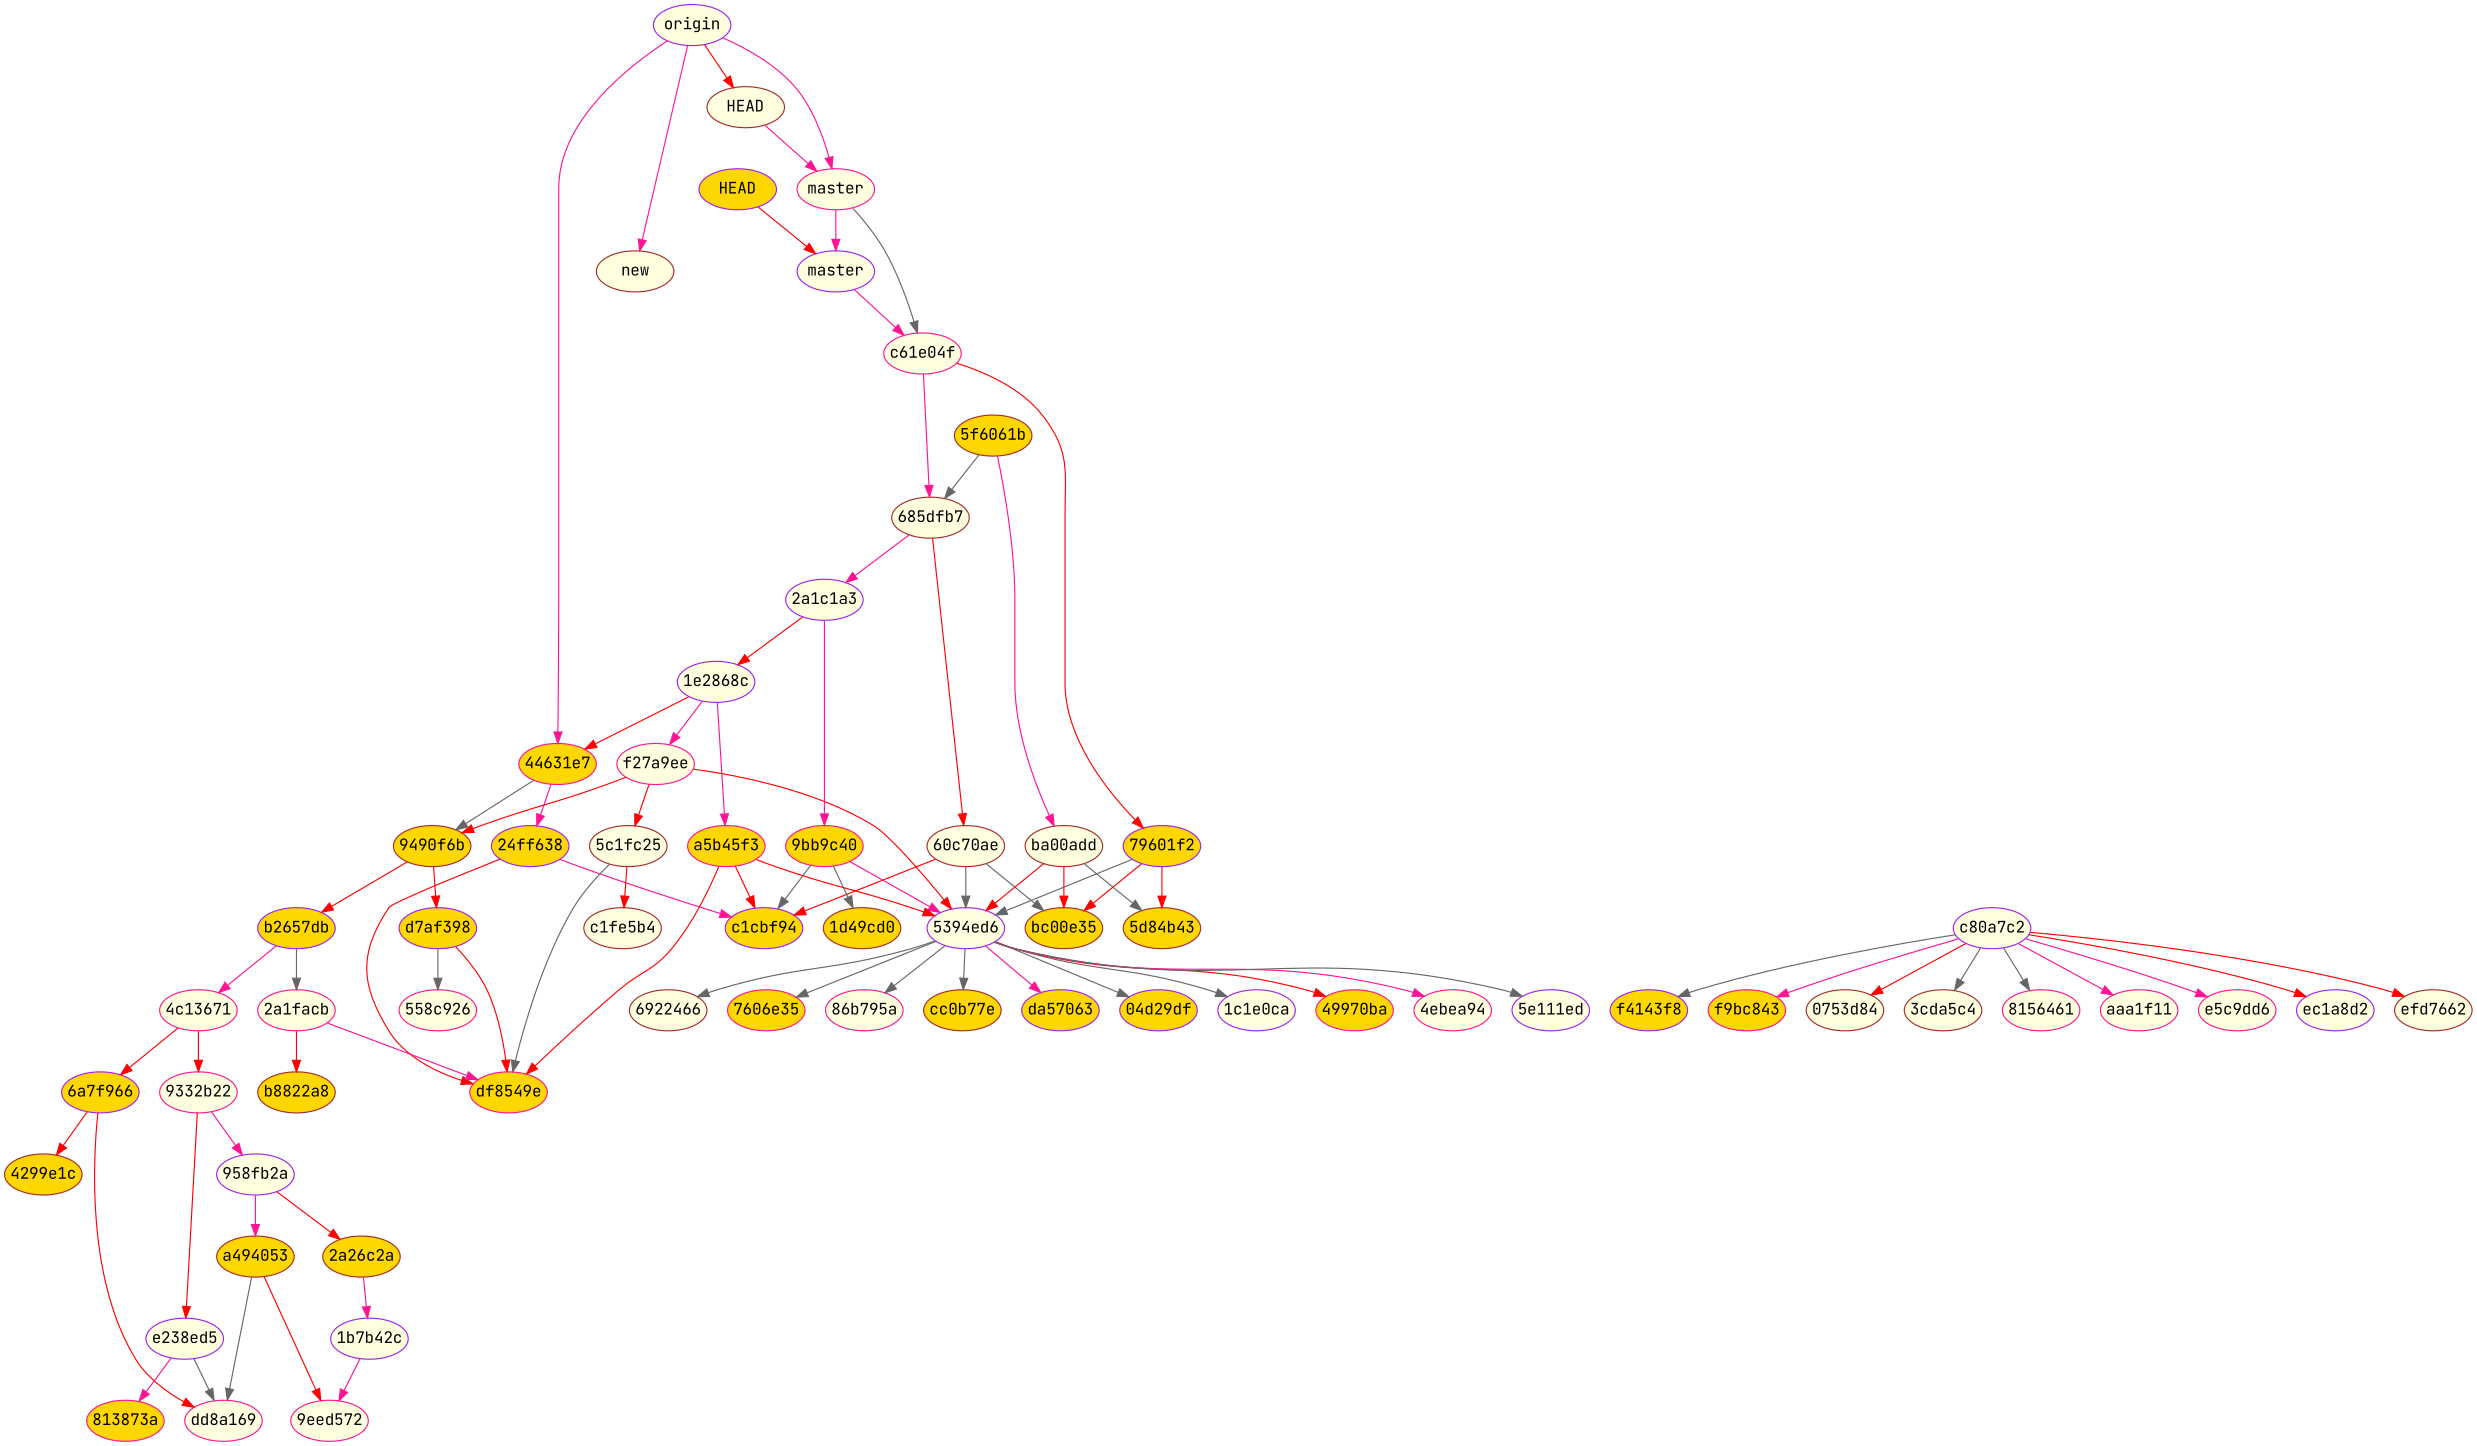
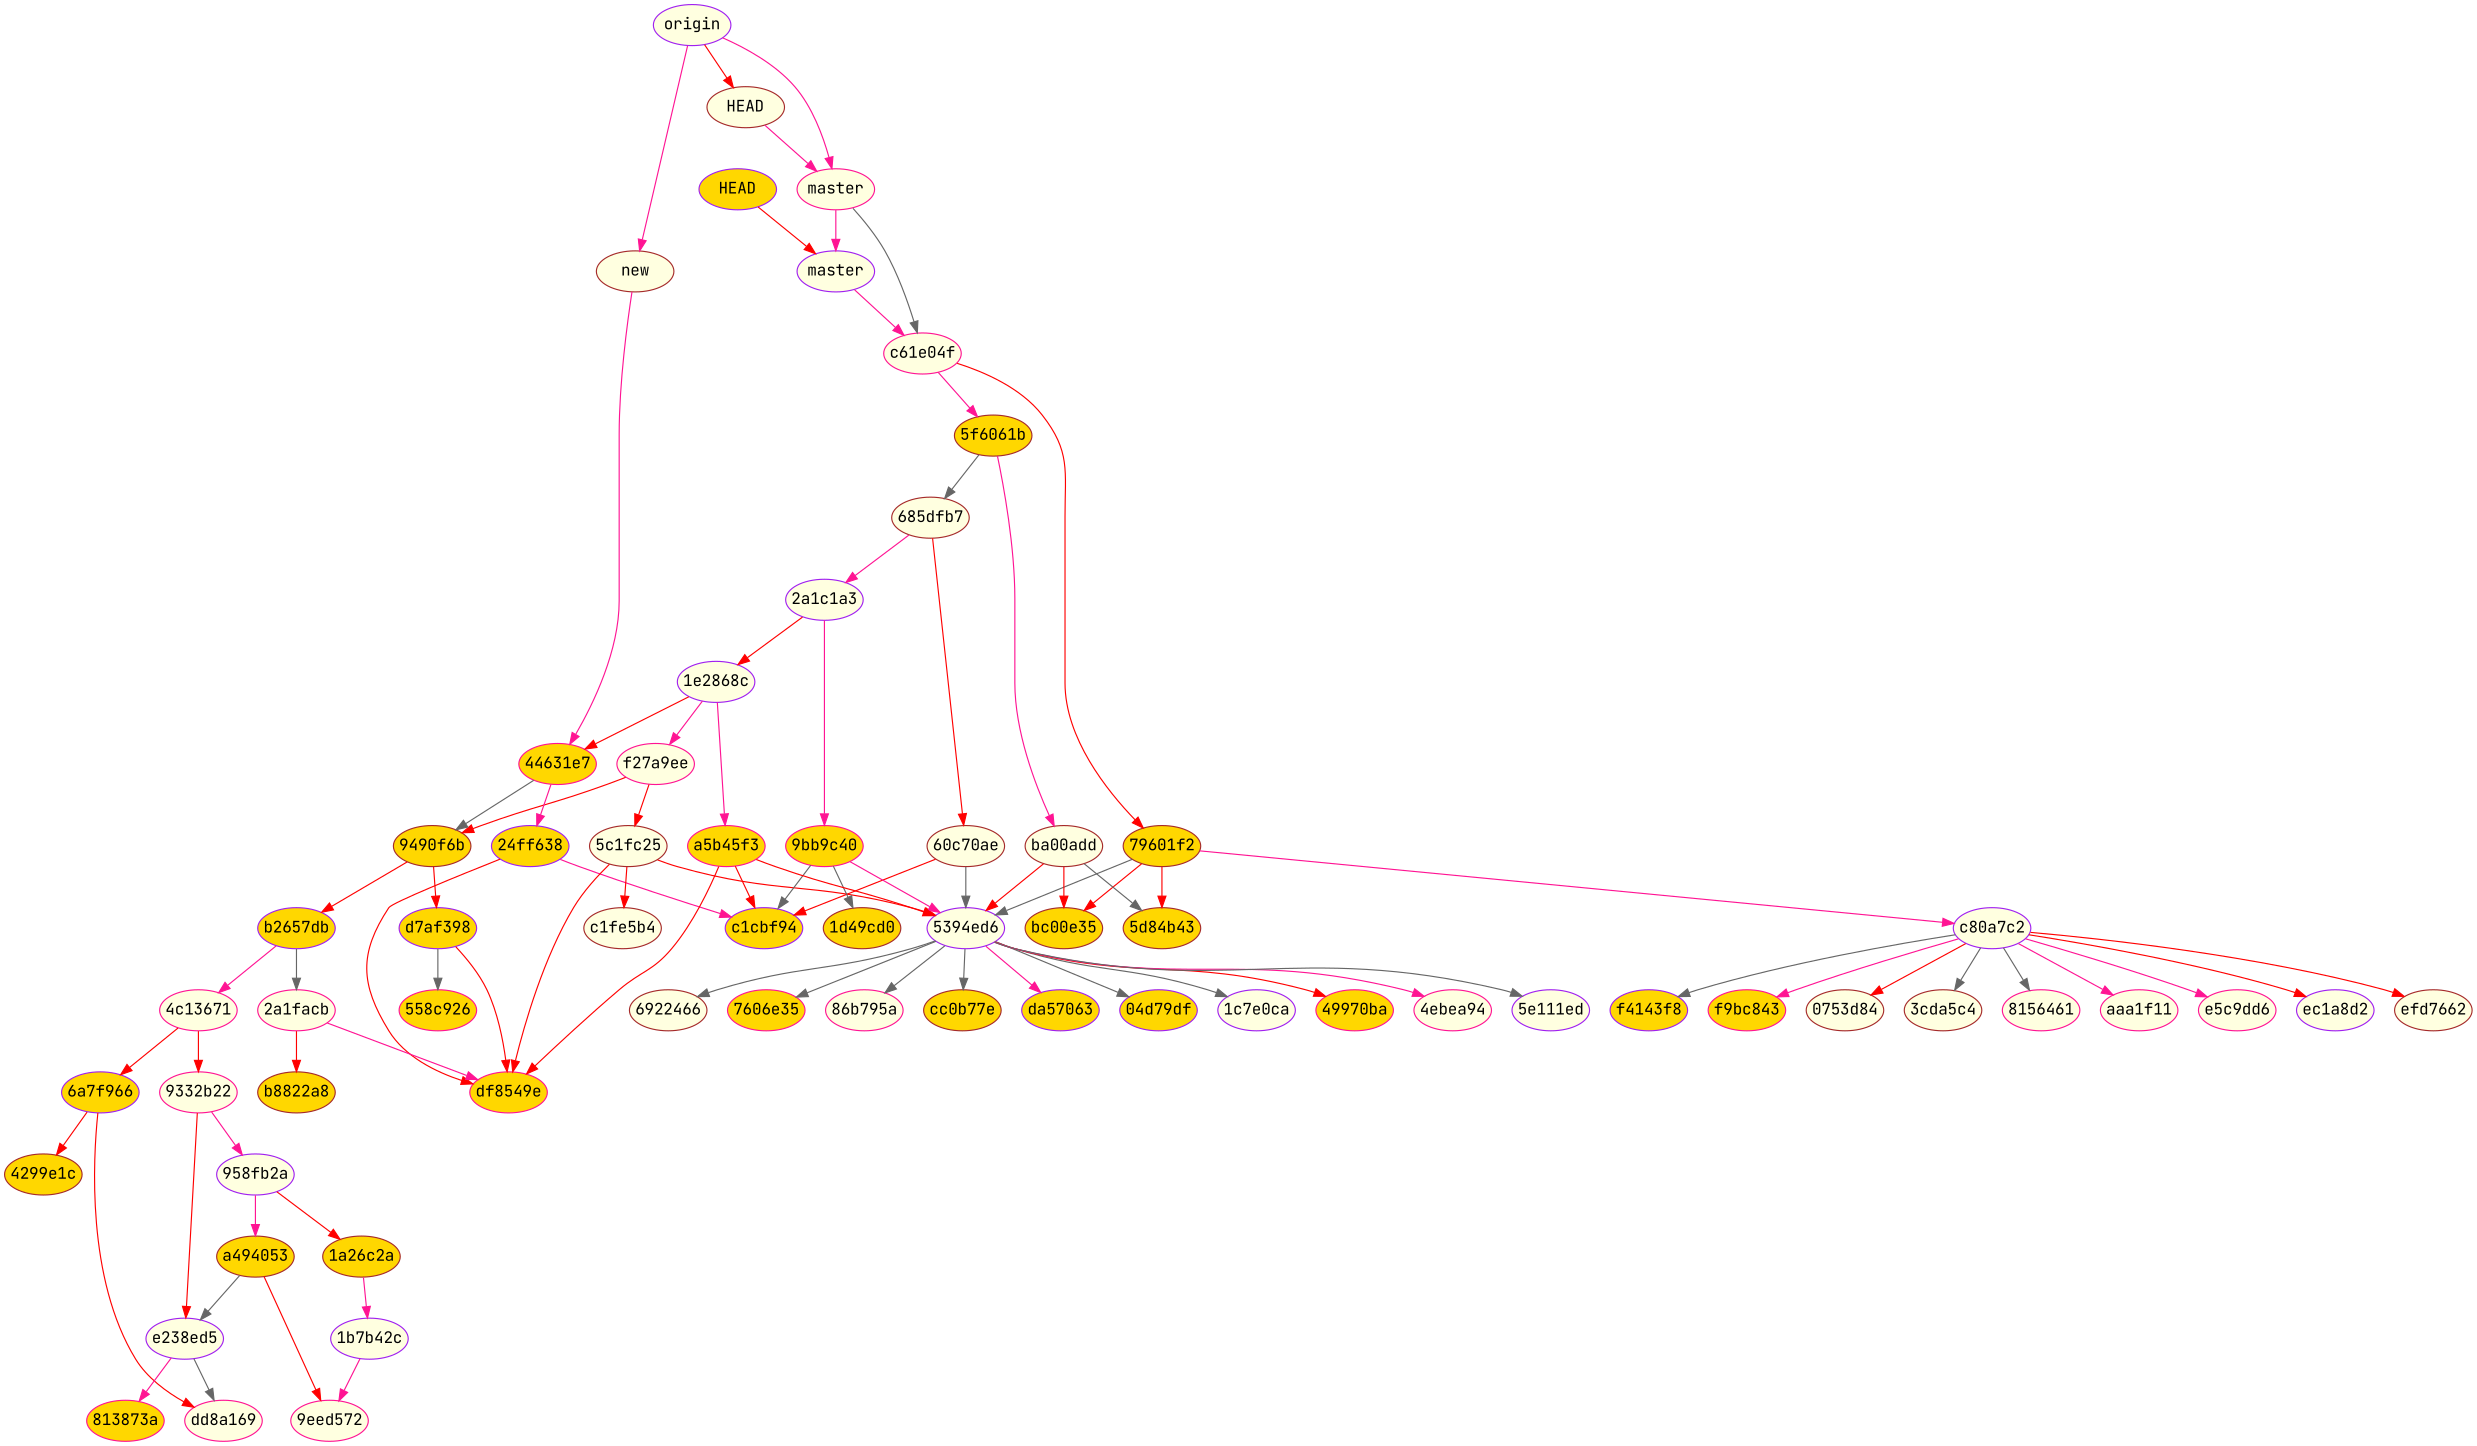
(559, 365) -> (619, 517)
(926, 430) -> (954, 390)
(834, 806) -> (784, 887)
(1162, 846) -> (1162, 846)
(1009, 882) -> none
none -> (1571, 887)
(550, 956) -> (550, 956)
(438, 1010) -> (438, 1010)
(1159, 1010) -> (1159, 1010)
(1257, 1010) -> (1257, 1010)
(361, 1257) -> (361, 1257)
(241, 1333) -> (224, 1293)
